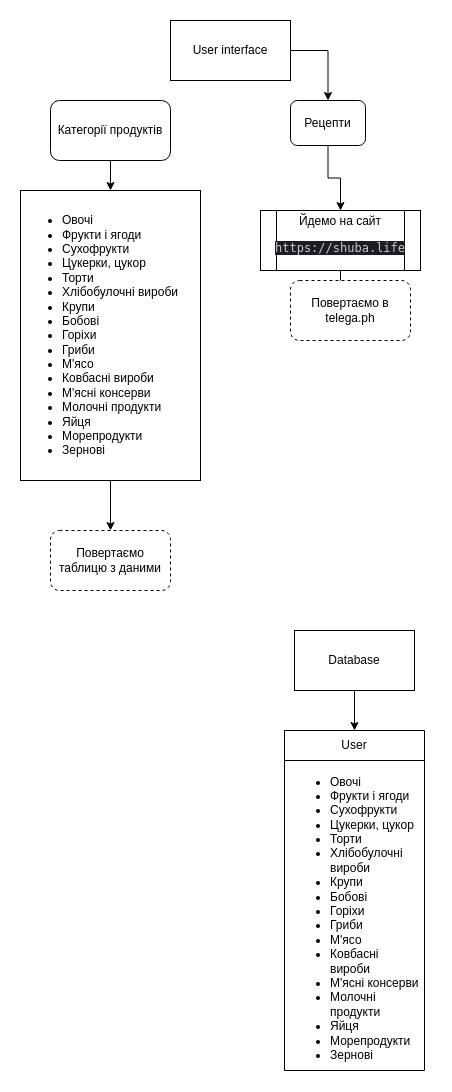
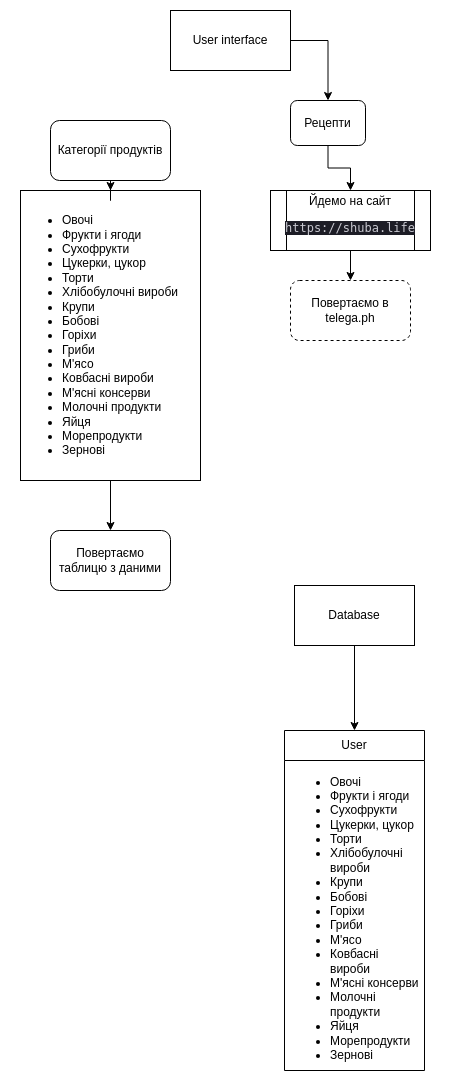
(231, 51) -> (231, 41)
(111, 131) -> (111, 151)
(341, 241) -> (351, 221)
(111, 561) -> (111, 561)
(355, 661) -> (355, 616)
